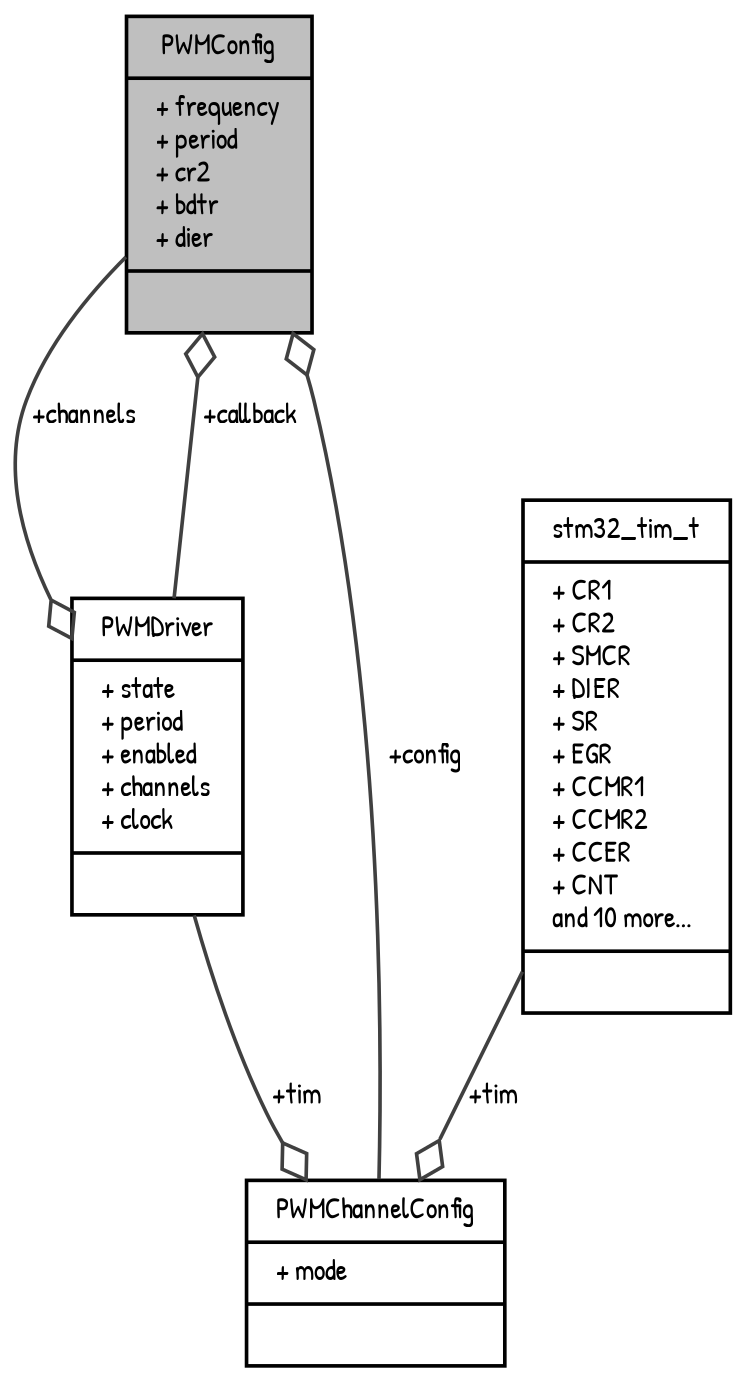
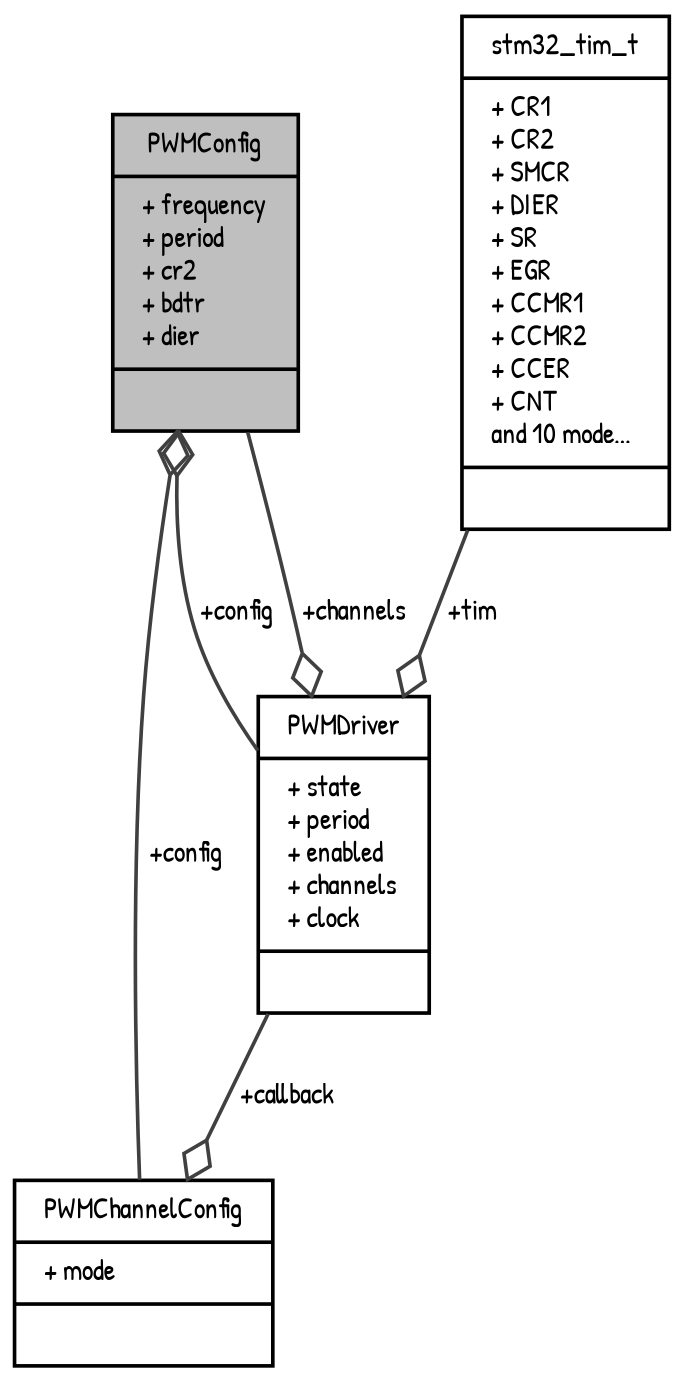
(248, 416) -> (235, 613)
(623, 918) -> (562, 435)
(481, 1056) -> (444, 593)
(296, 1097) -> (286, 1097)
